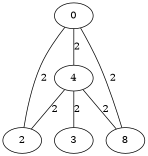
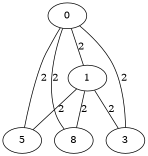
none -> (116, 71)
(74, 78) -> (87, 78)
(22, 140) -> (22, 140)
